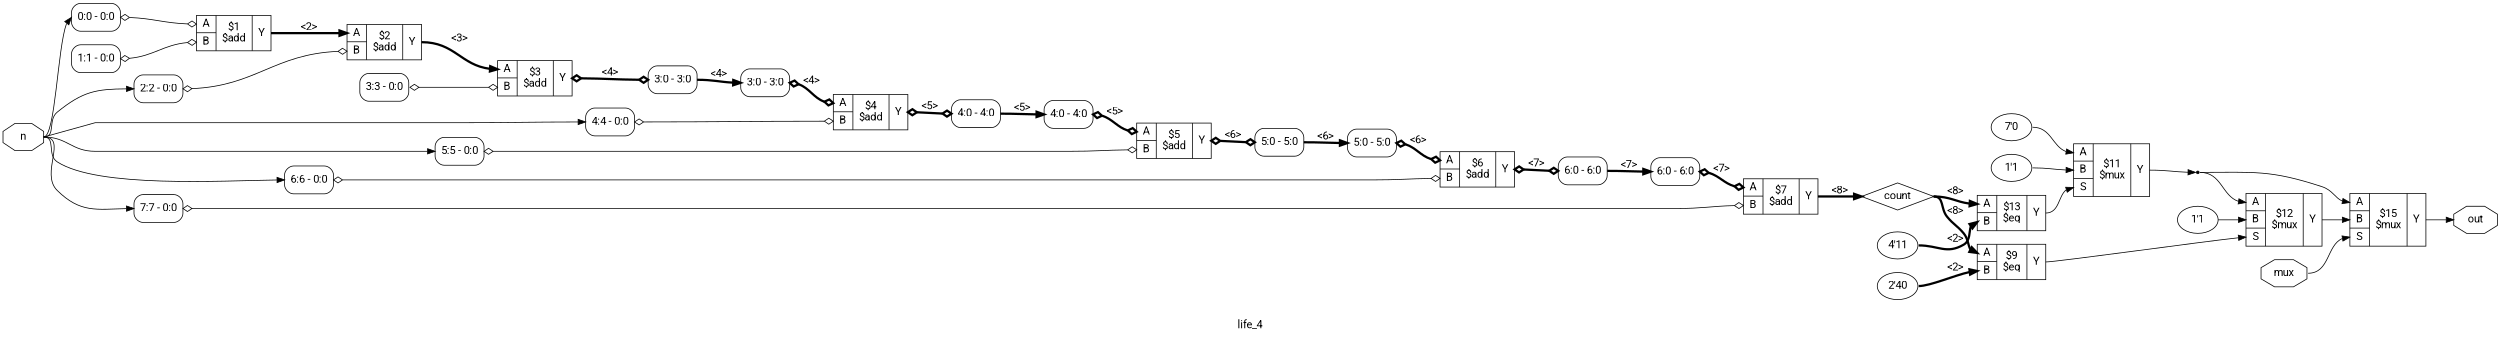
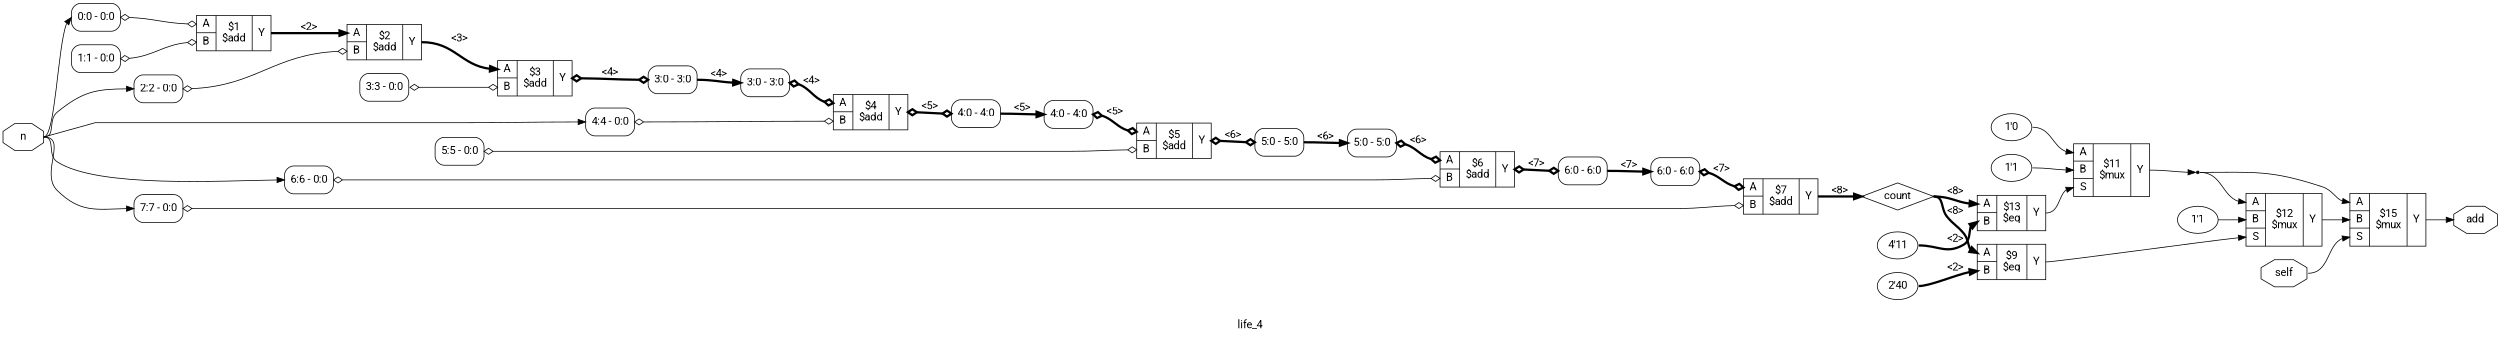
(2011, 127) -> (2011, 127)
(234, 151) -> none
(2476, 220) -> (2476, 220)
(2284, 273) -> (2284, 273)
